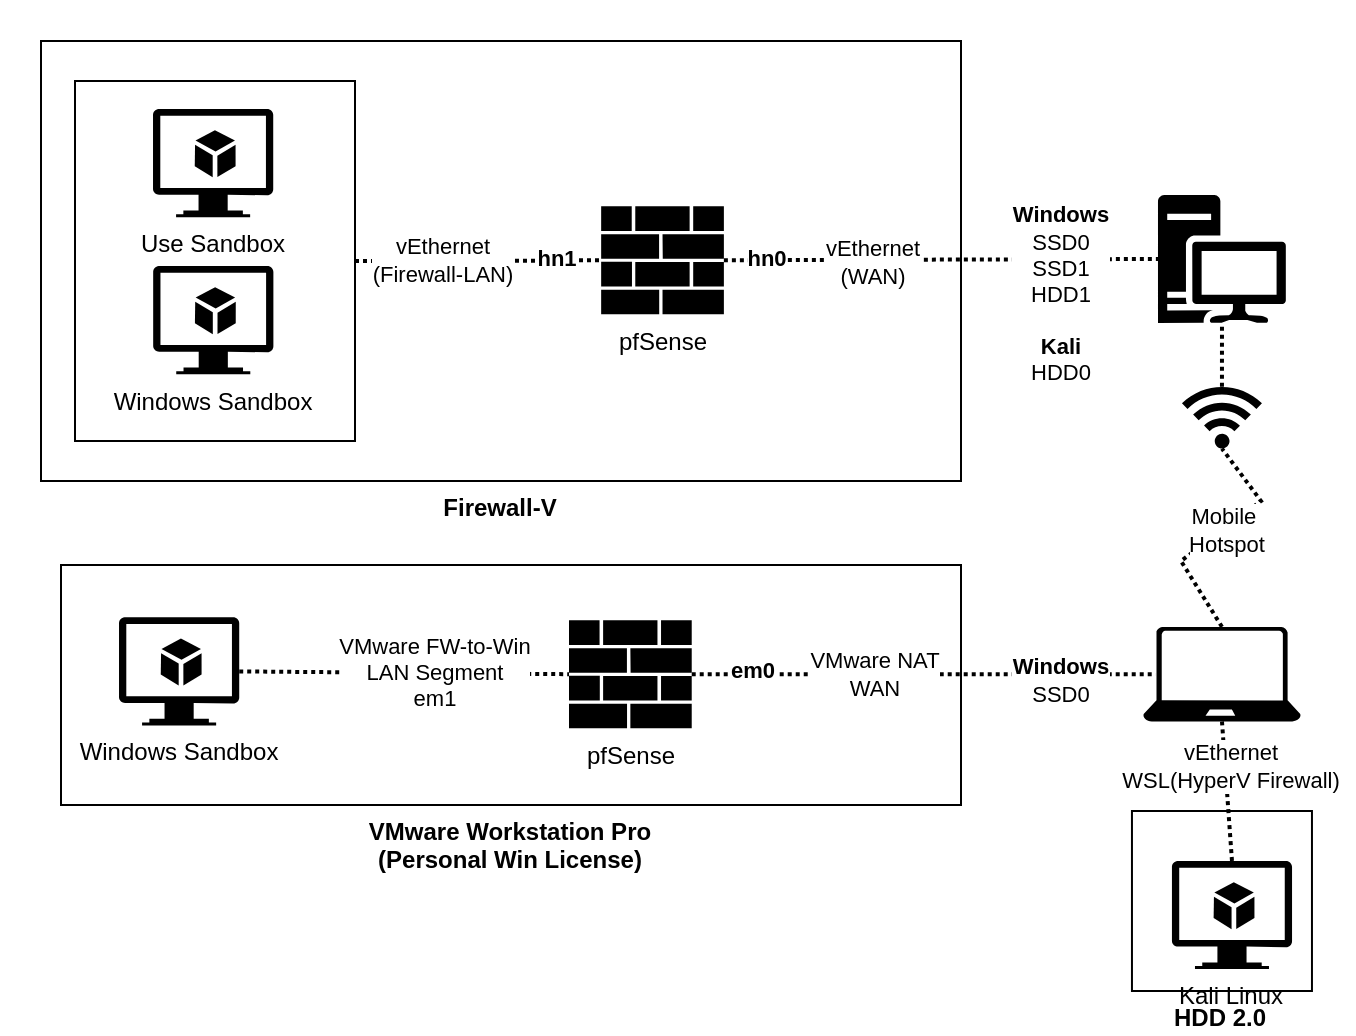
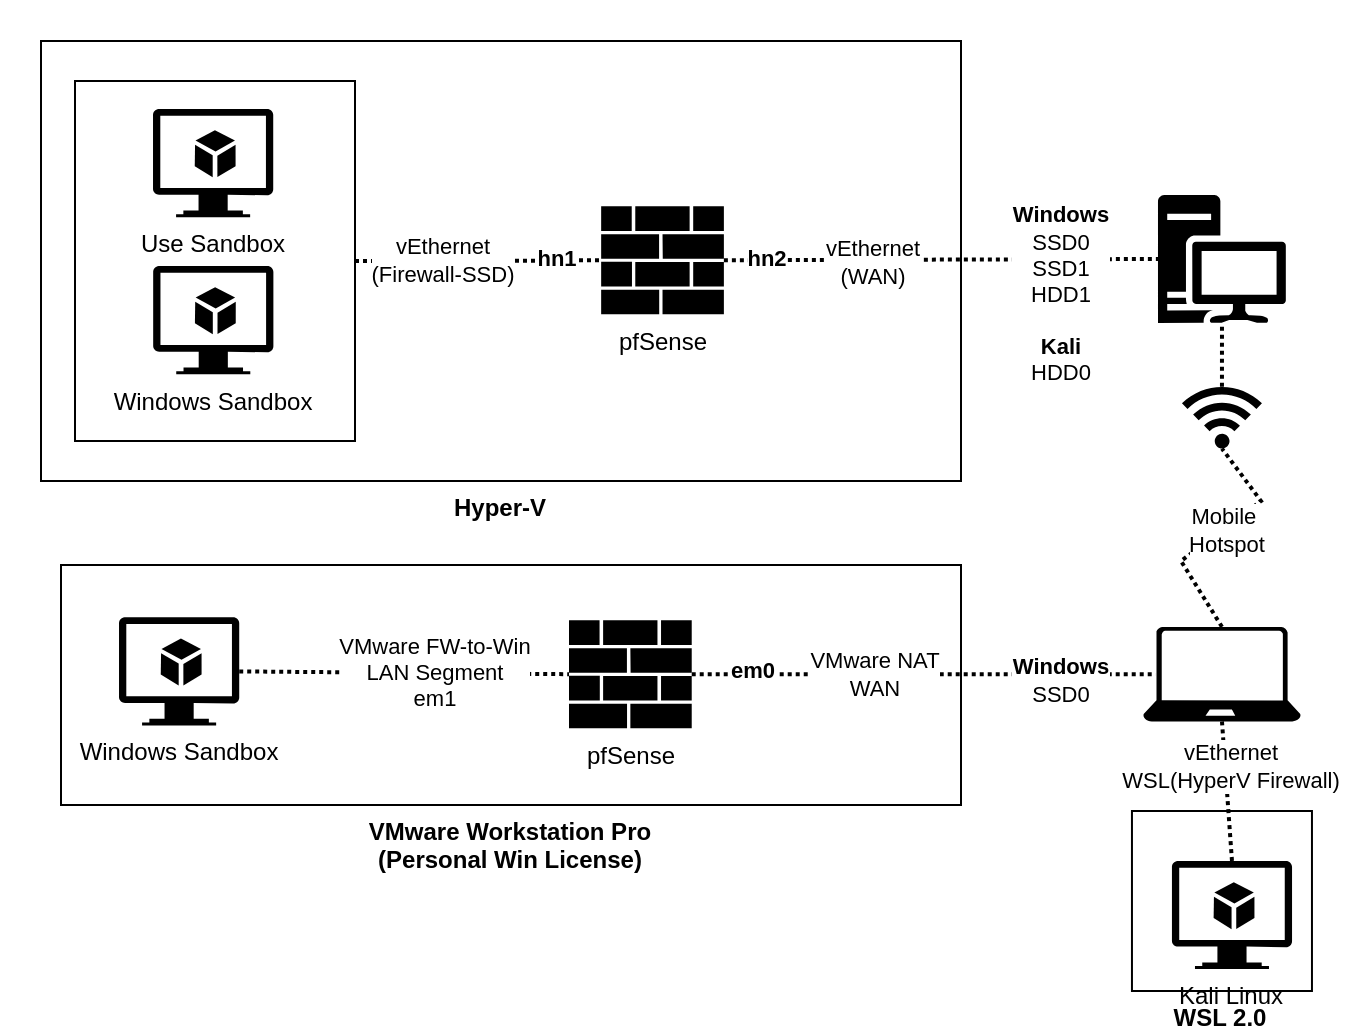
(768, 259) -> (768, 259)
(444, 261) -> (444, 261)
(501, 509) -> (501, 509)
(1221, 1019) -> (1221, 1019)
